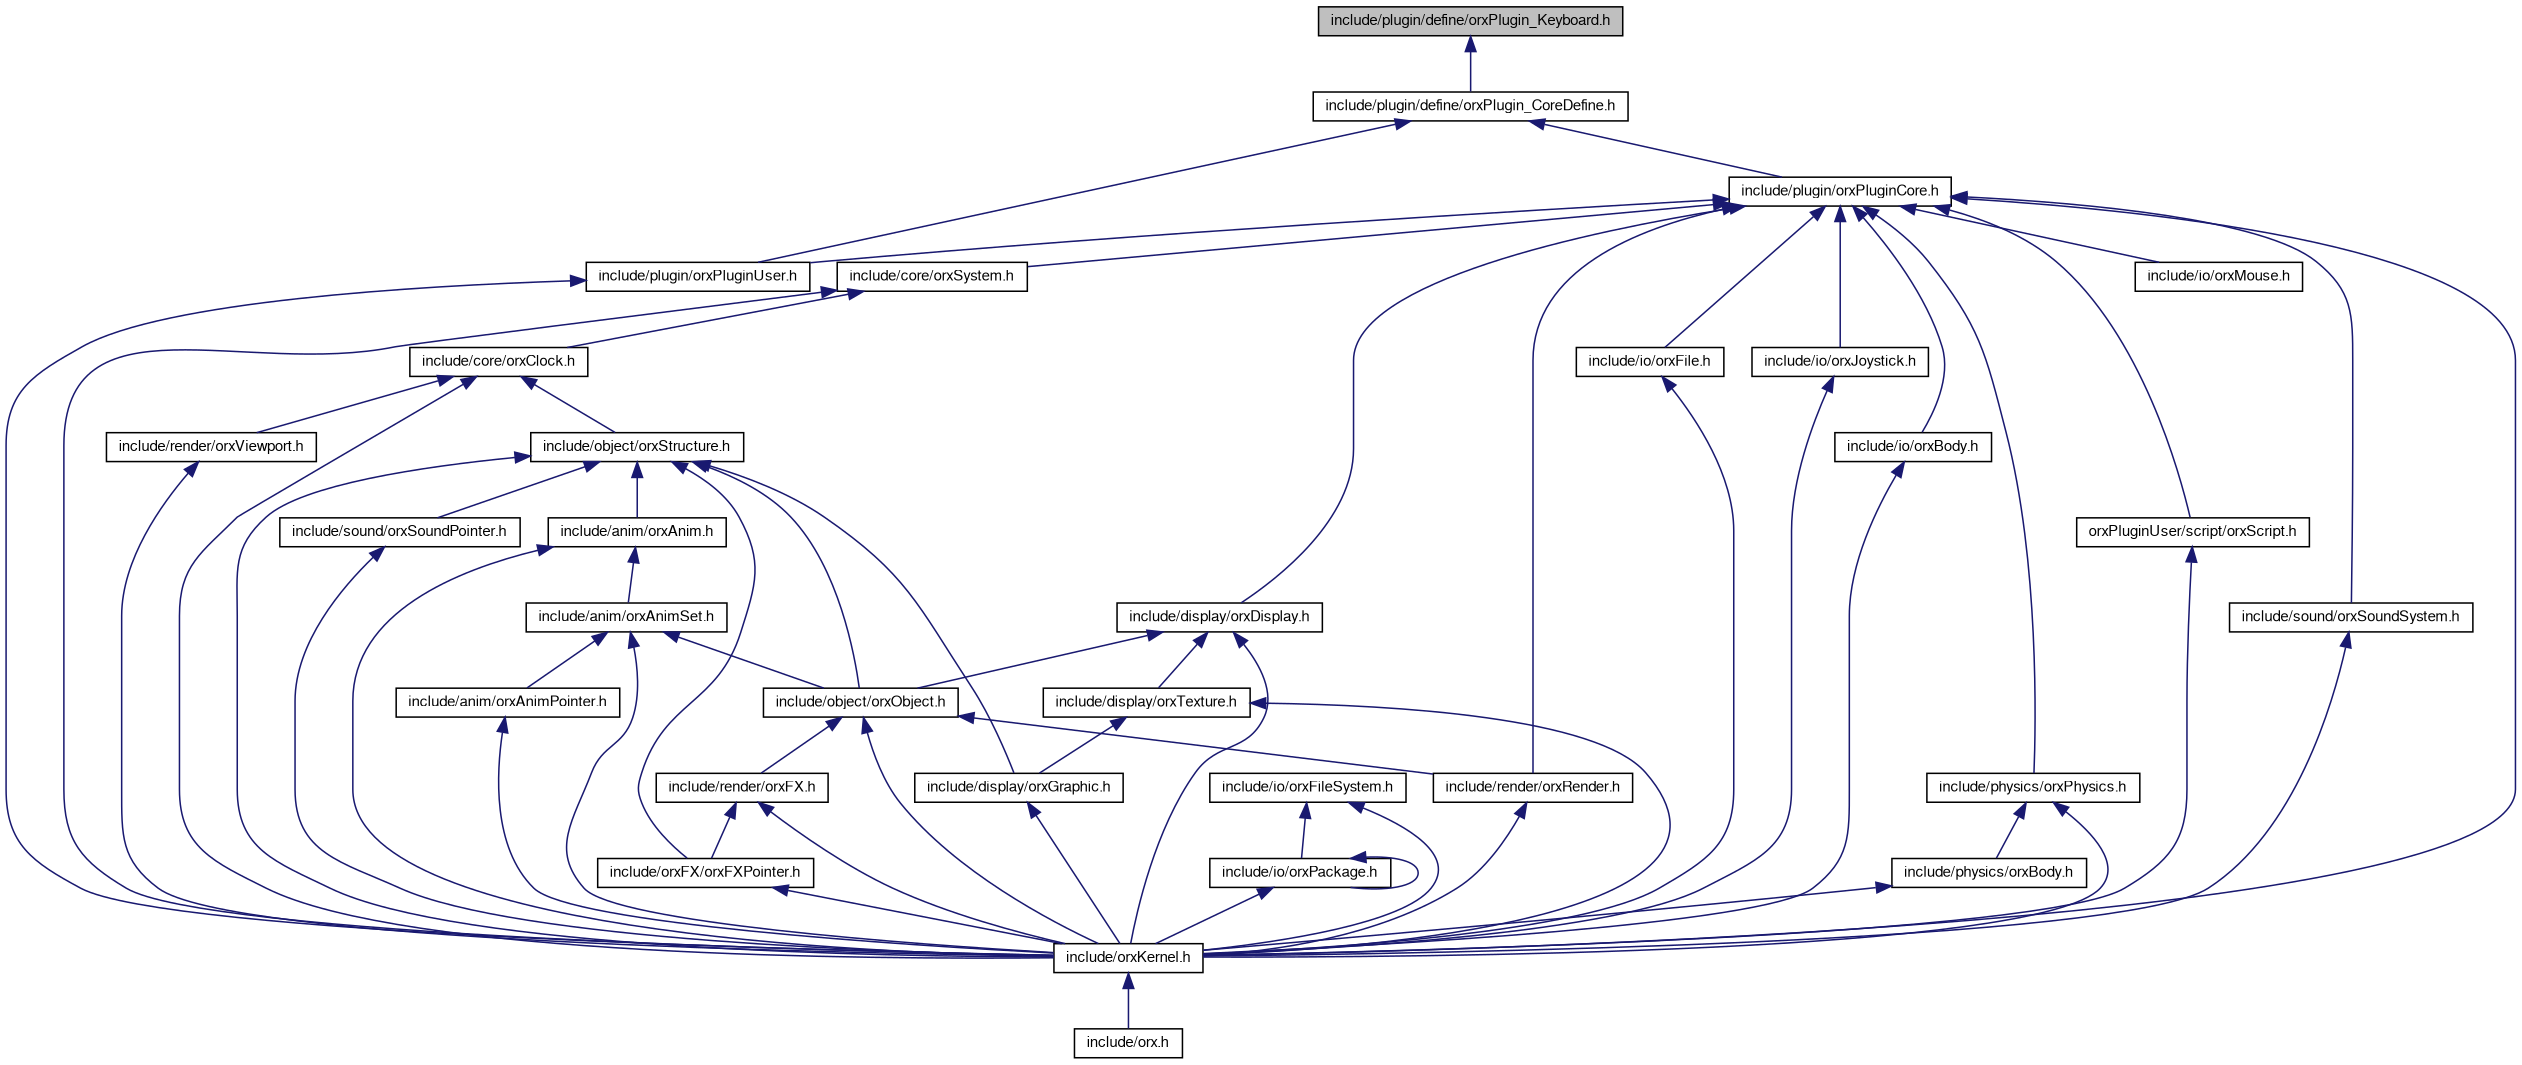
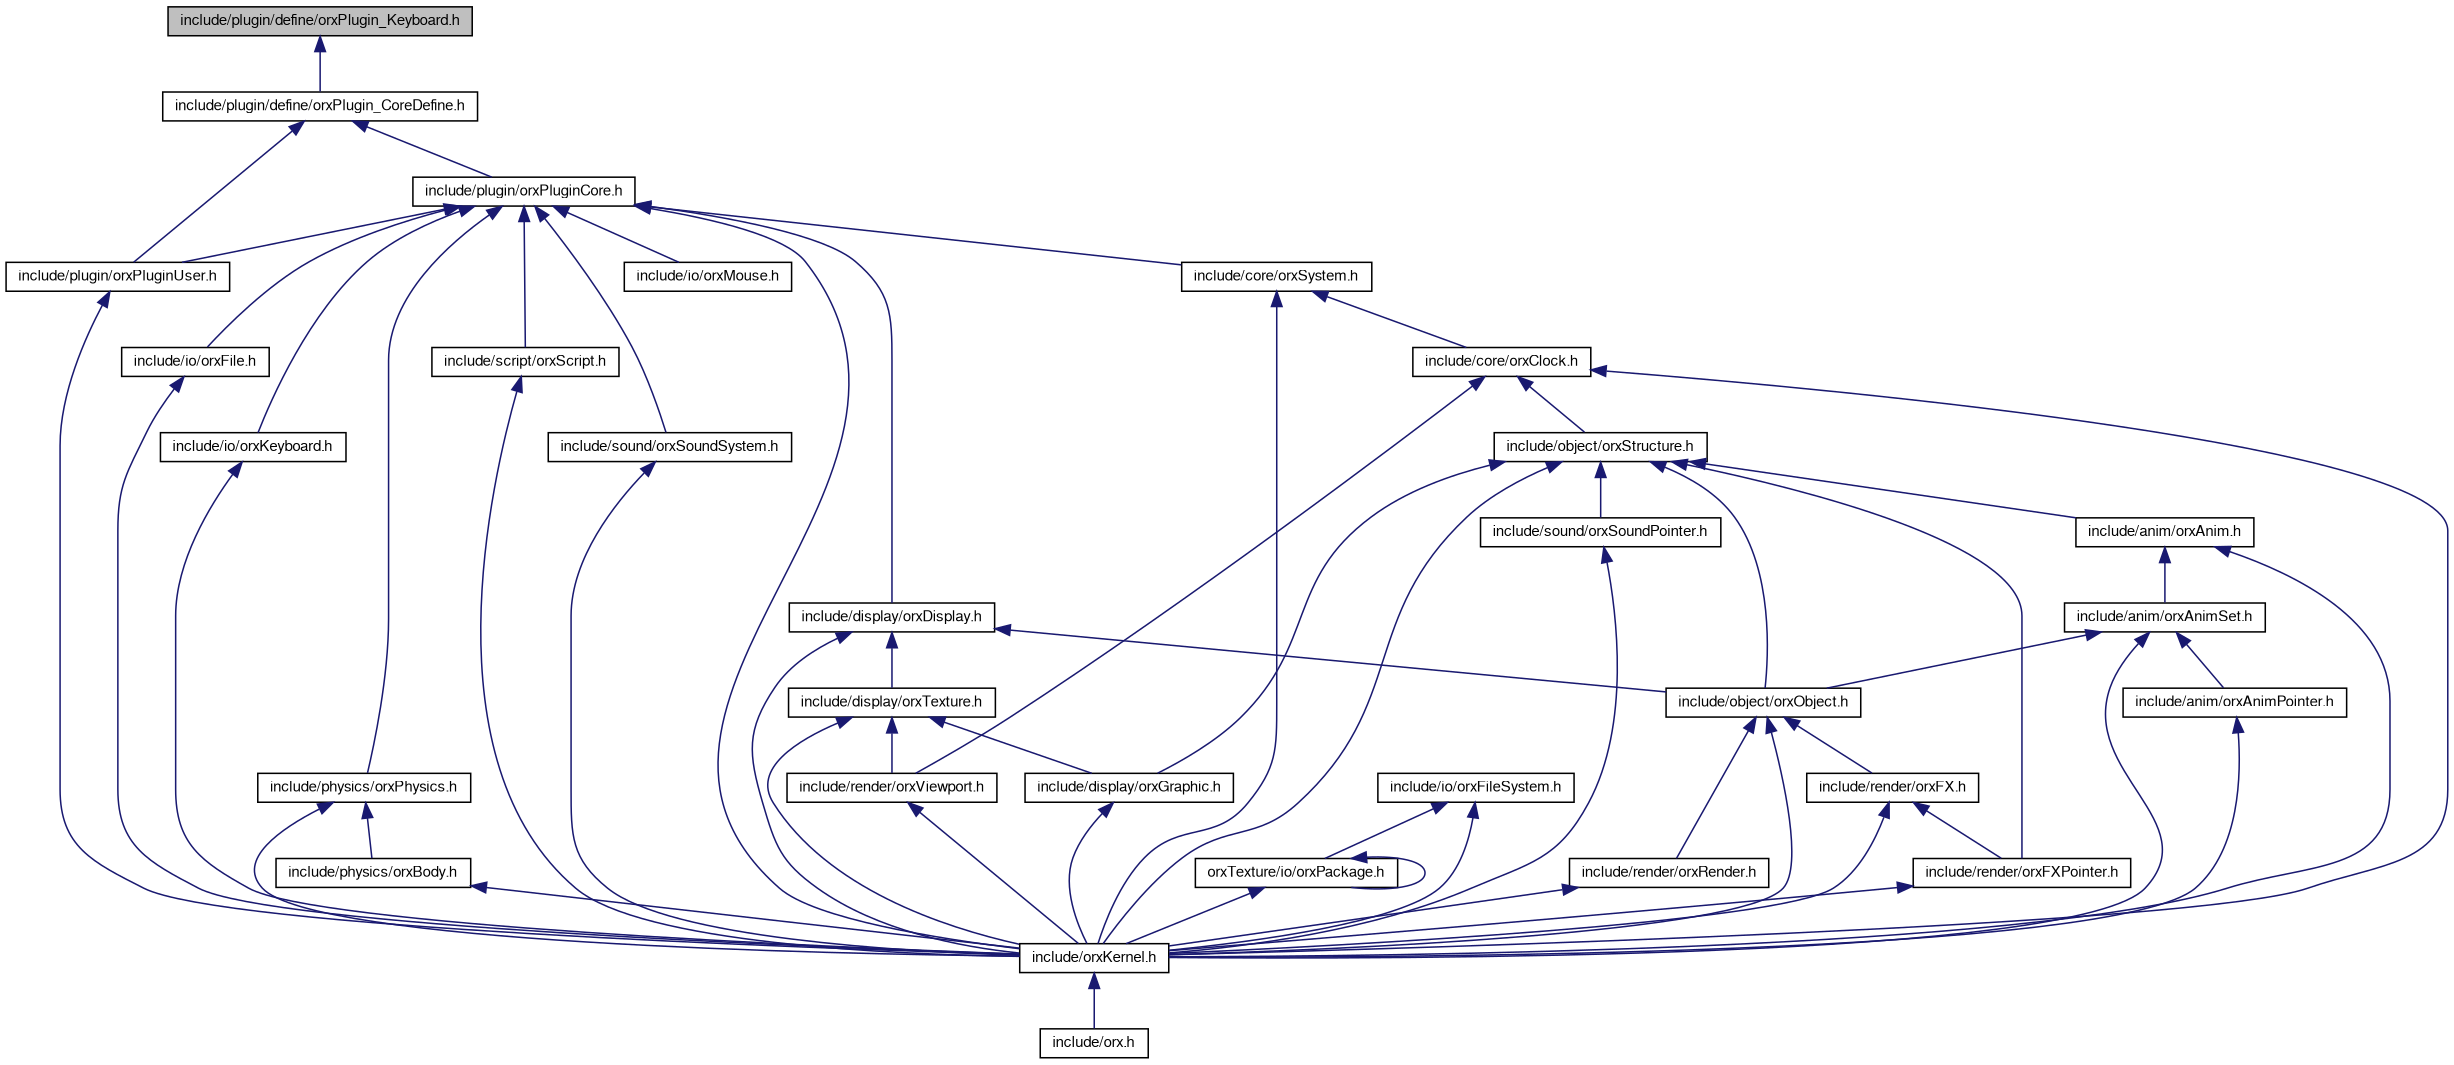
(1840, 362) -> none
(1533, 436) -> none
(1913, 447) -> (253, 447)
(2193, 532) -> (525, 362)
none -> (892, 753)
(706, 873) -> (2022, 873)
(1300, 873) -> (1297, 873)
